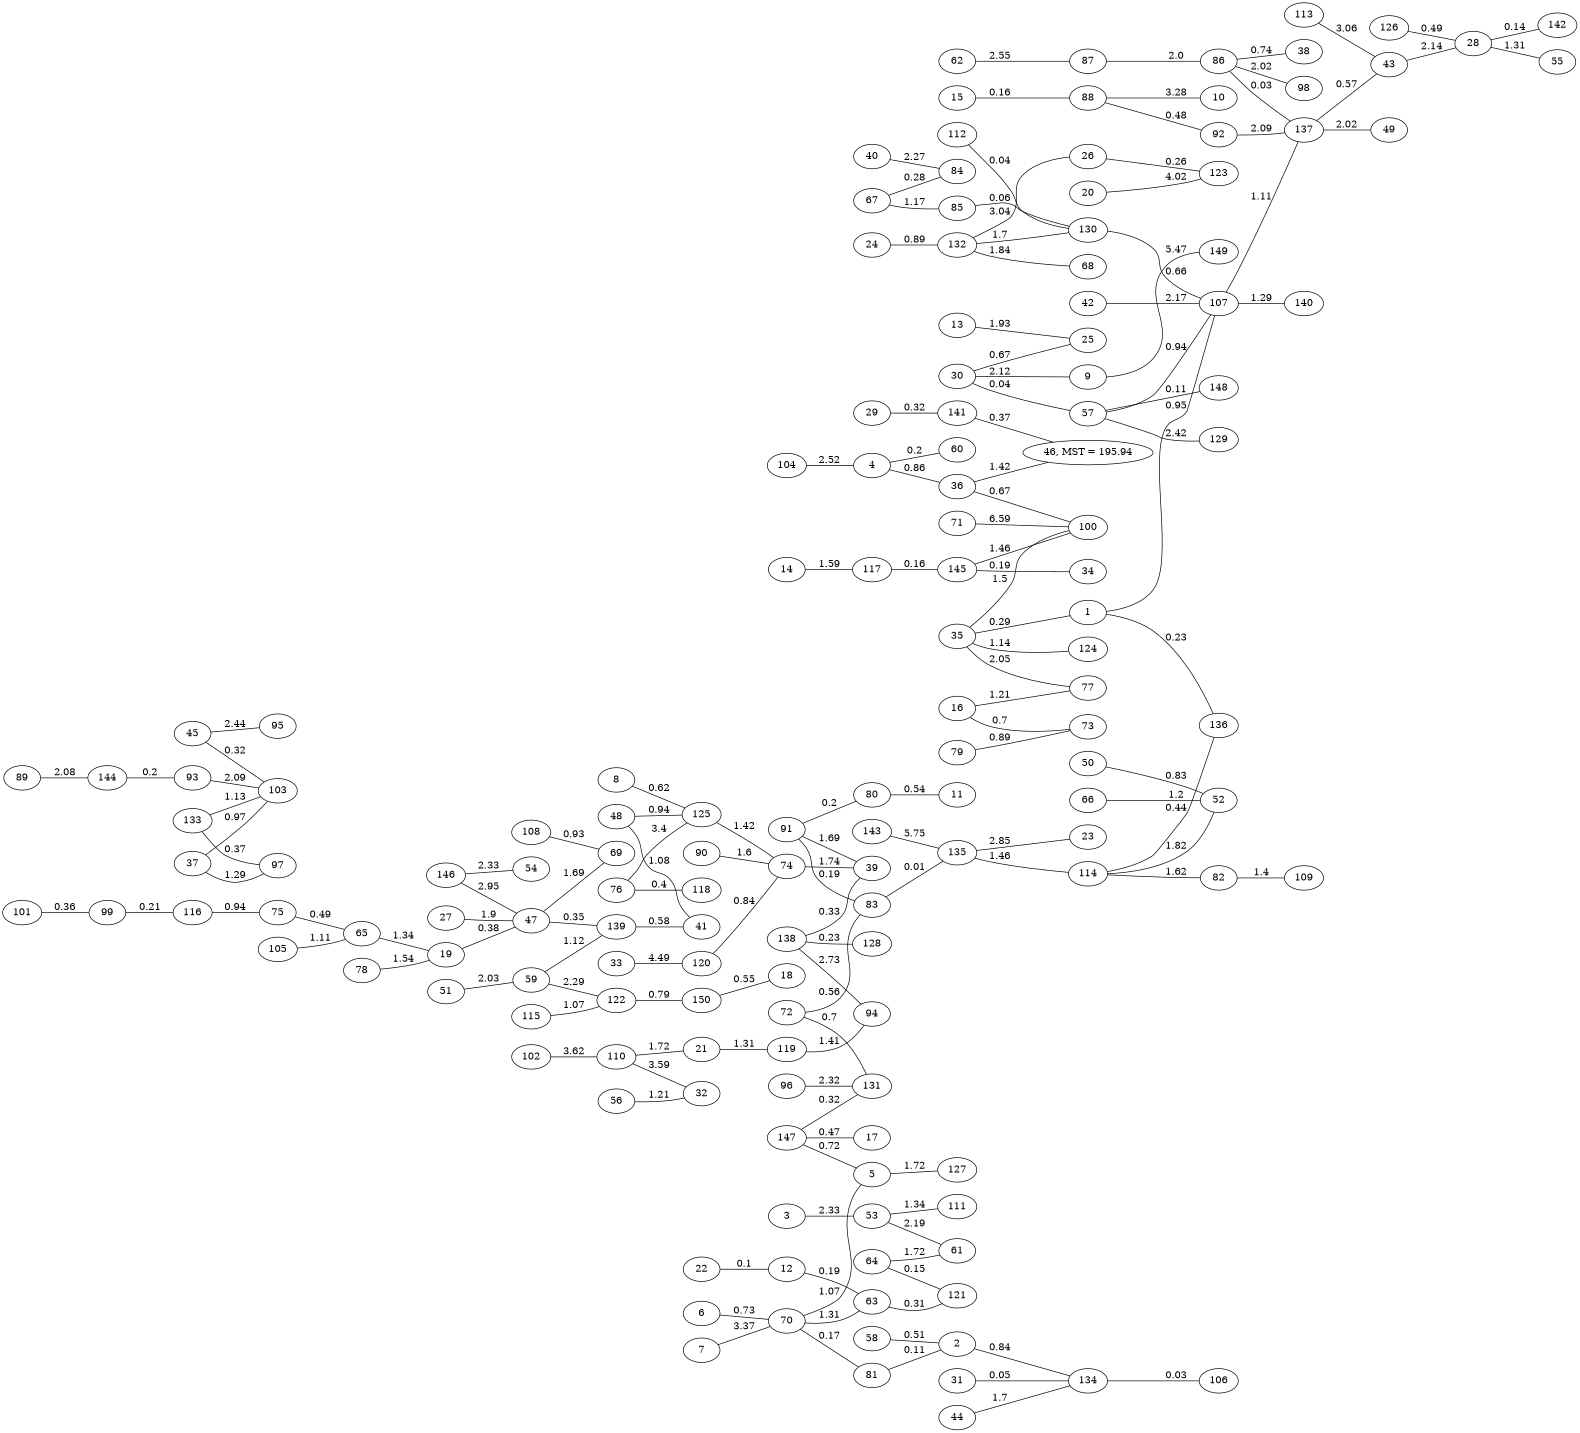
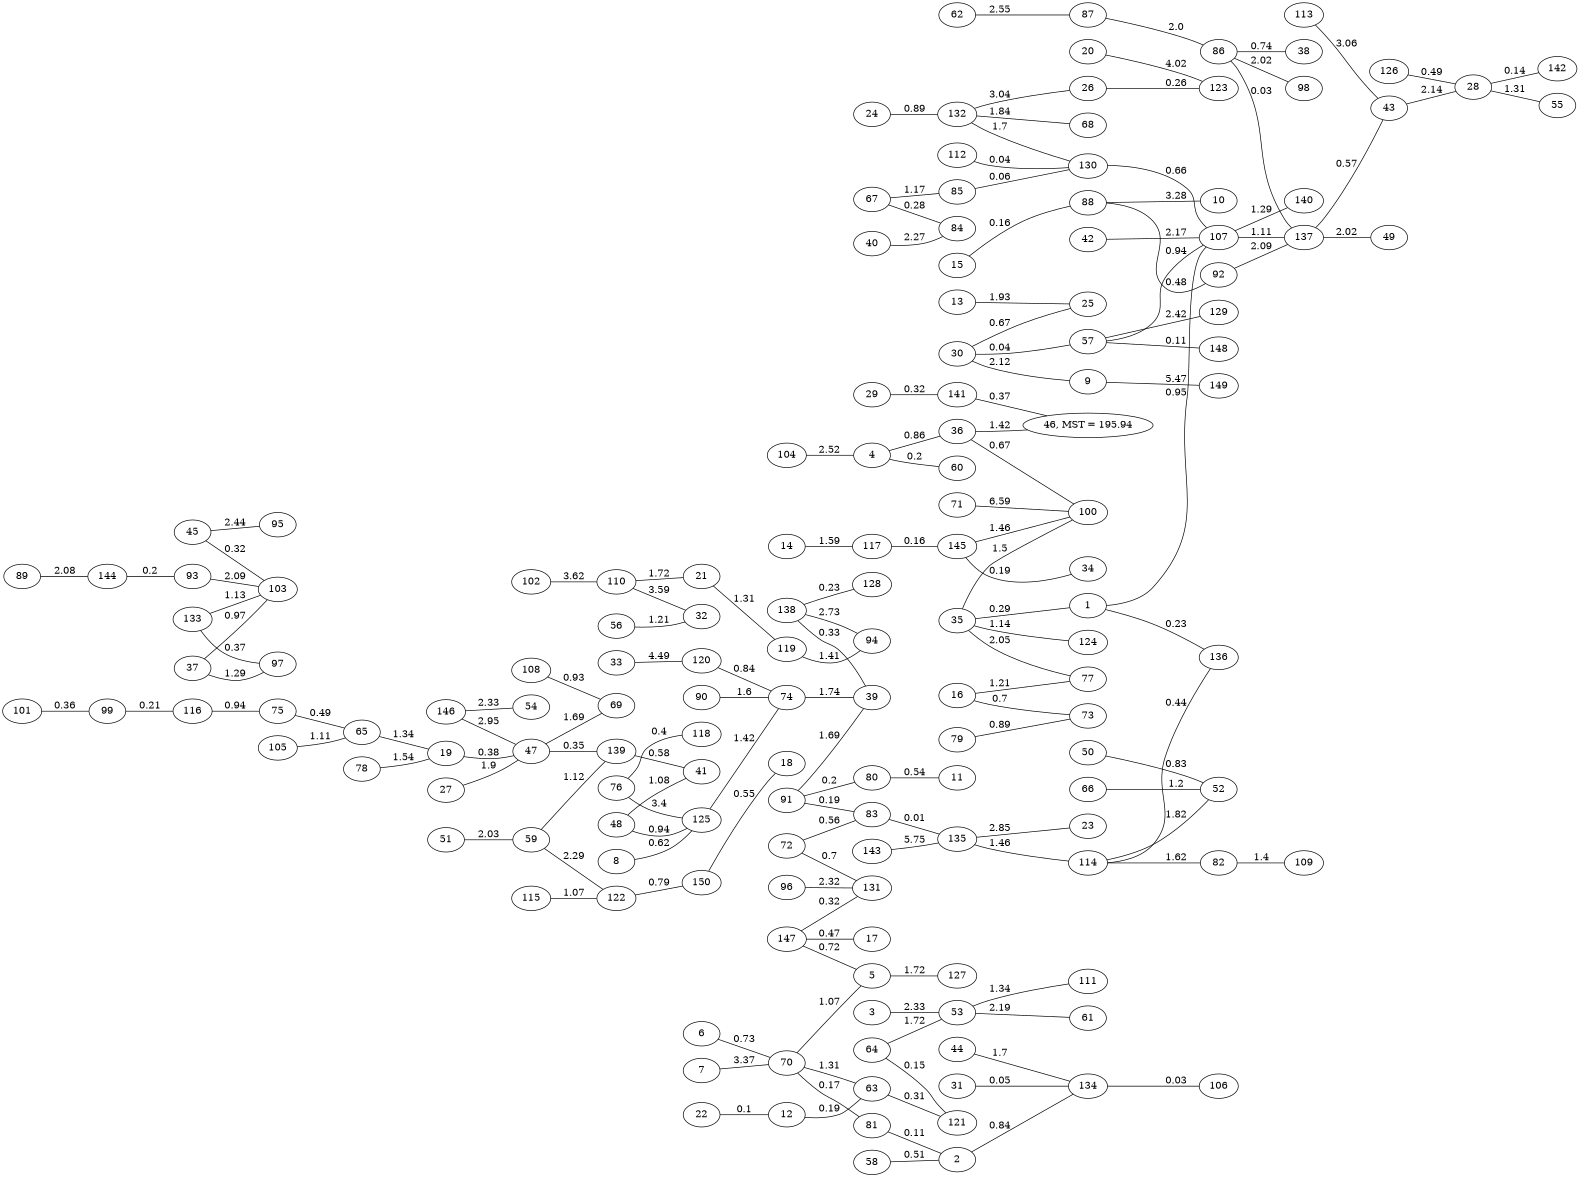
(915, 1259) -> (915, 1031)
